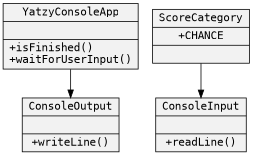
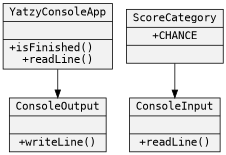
(71, 60) -> (58, 60)
